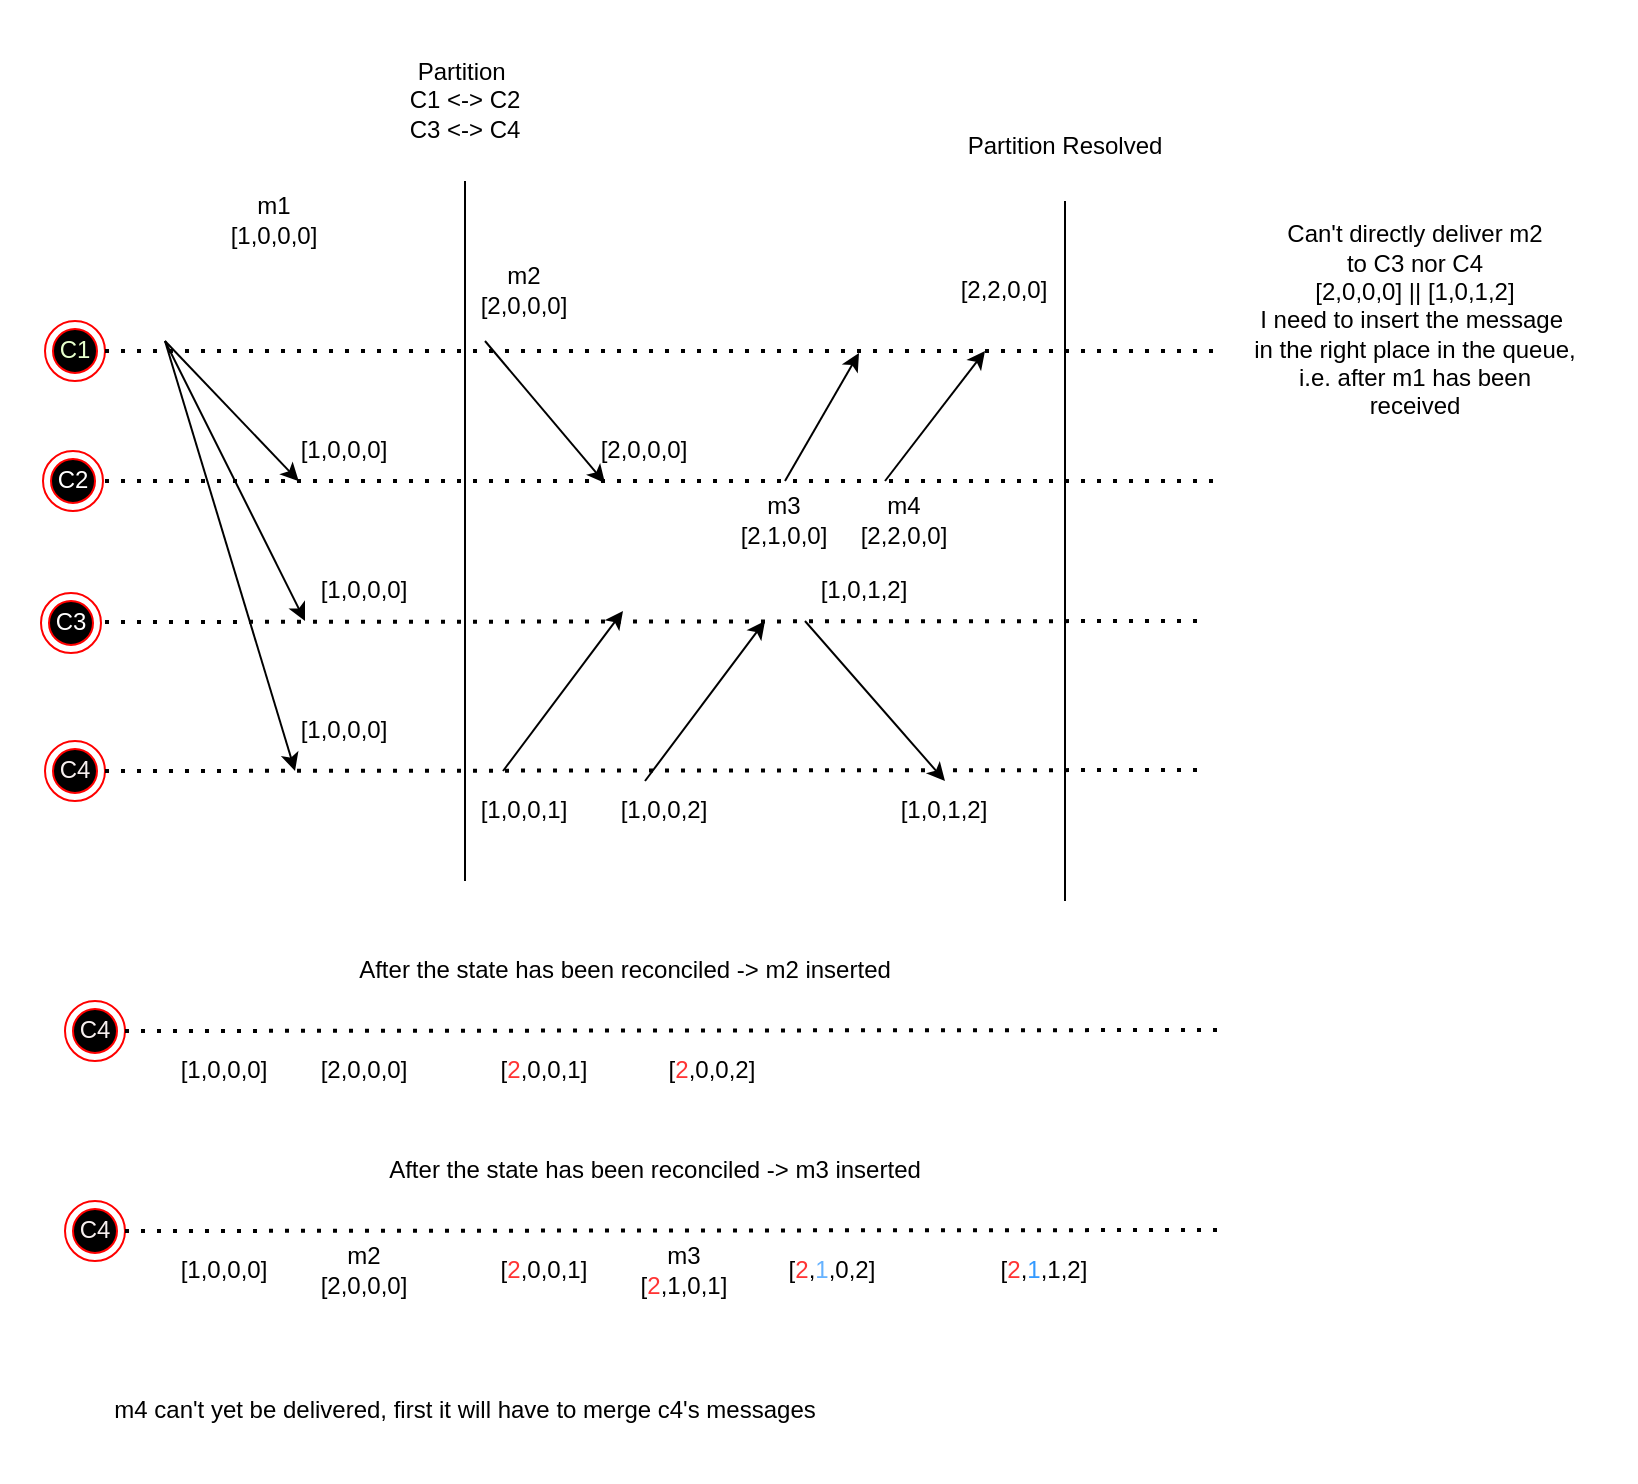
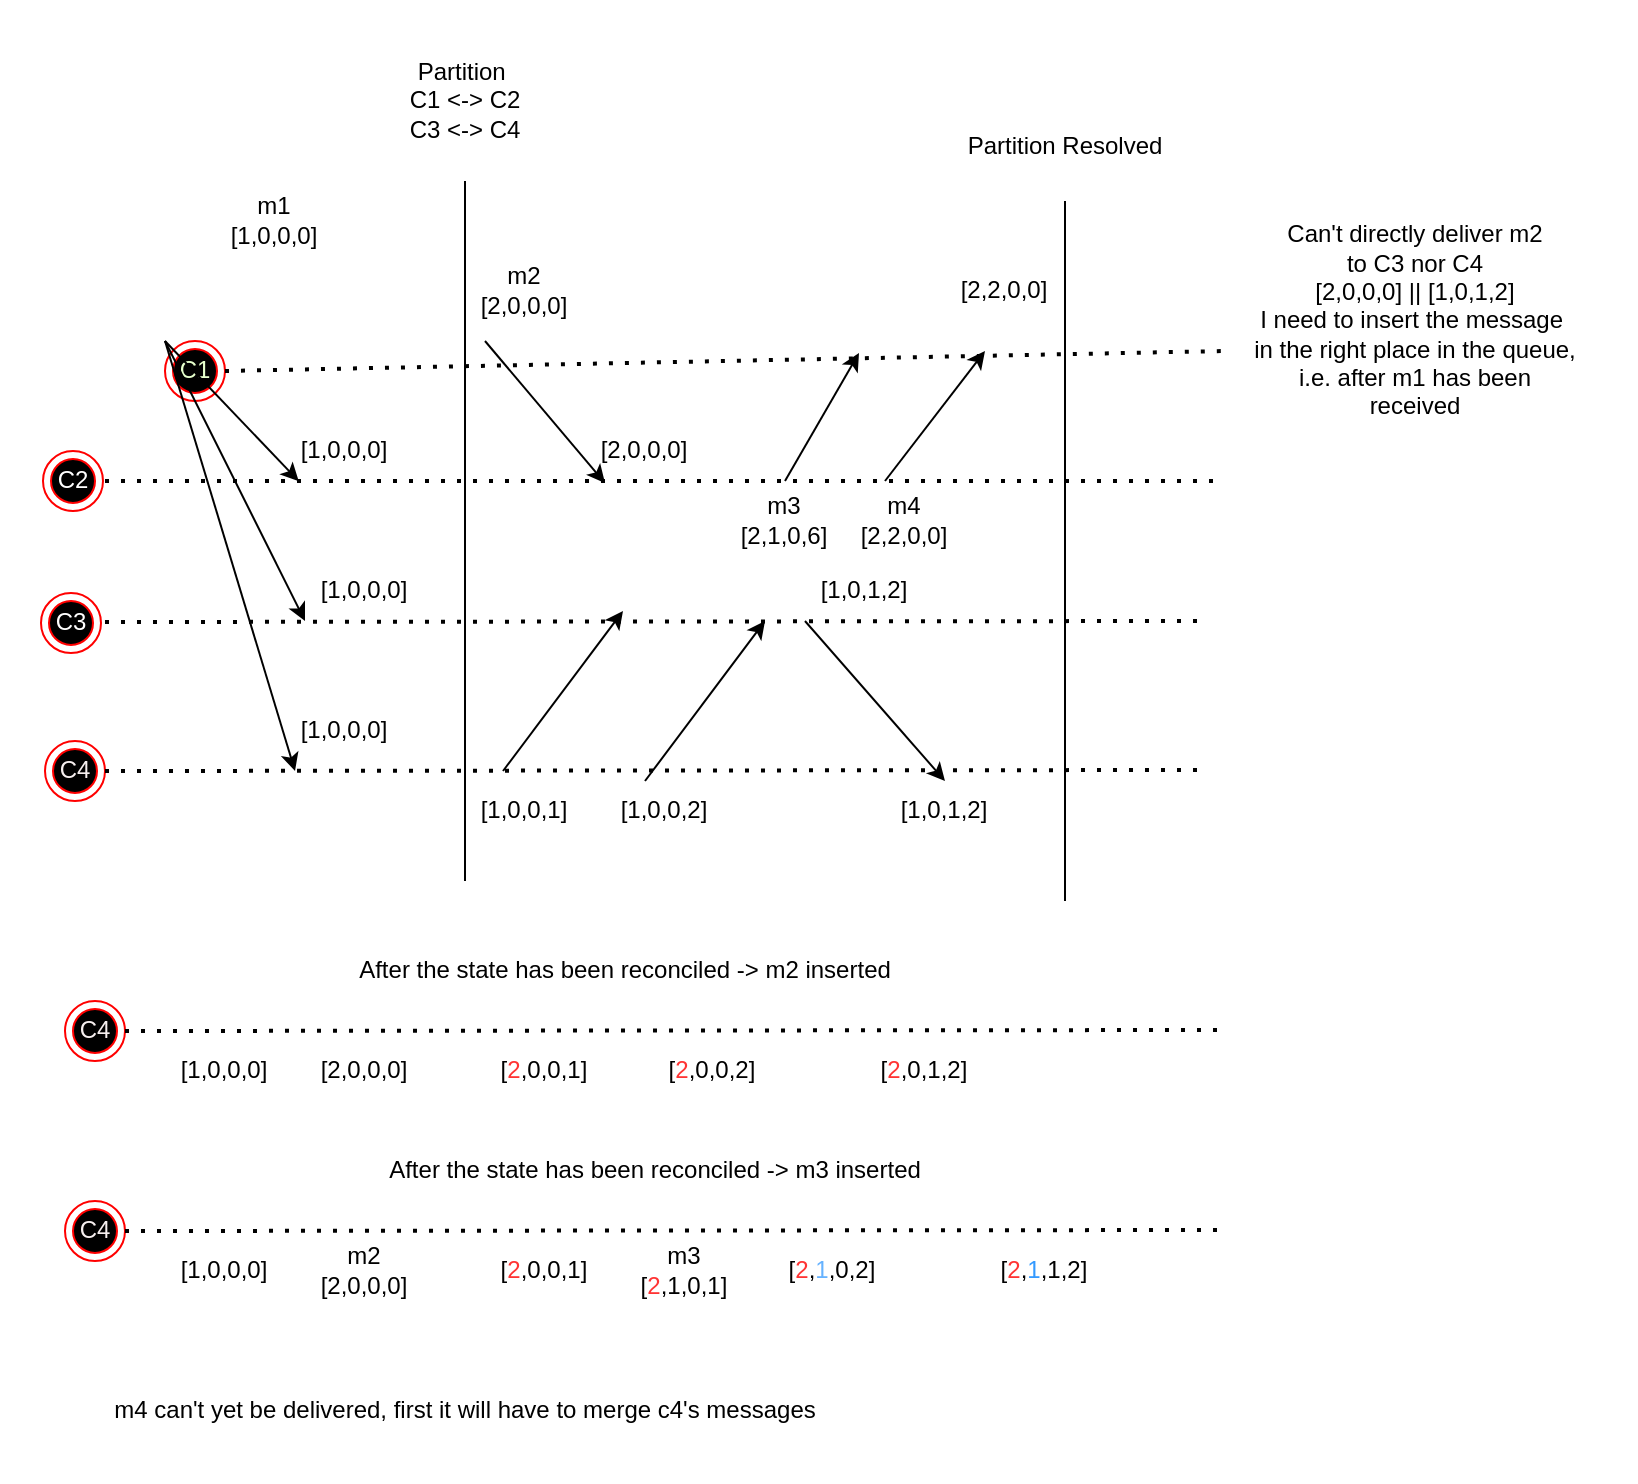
(75, 351) -> (195, 371)
(785, 521) -> (785, 521)
none -> (925, 1071)
